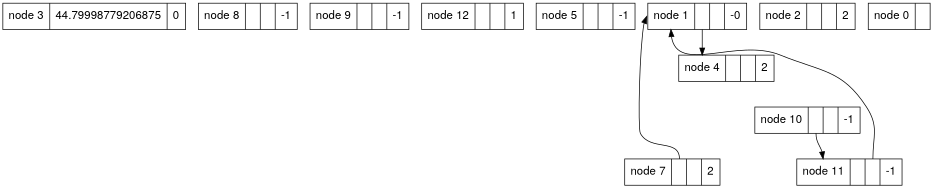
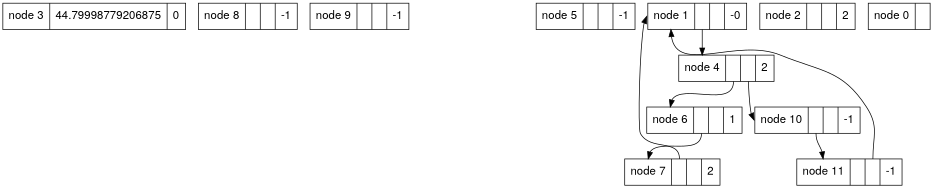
(473, 16) -> none
none -> (749, 97)
none -> (694, 120)
